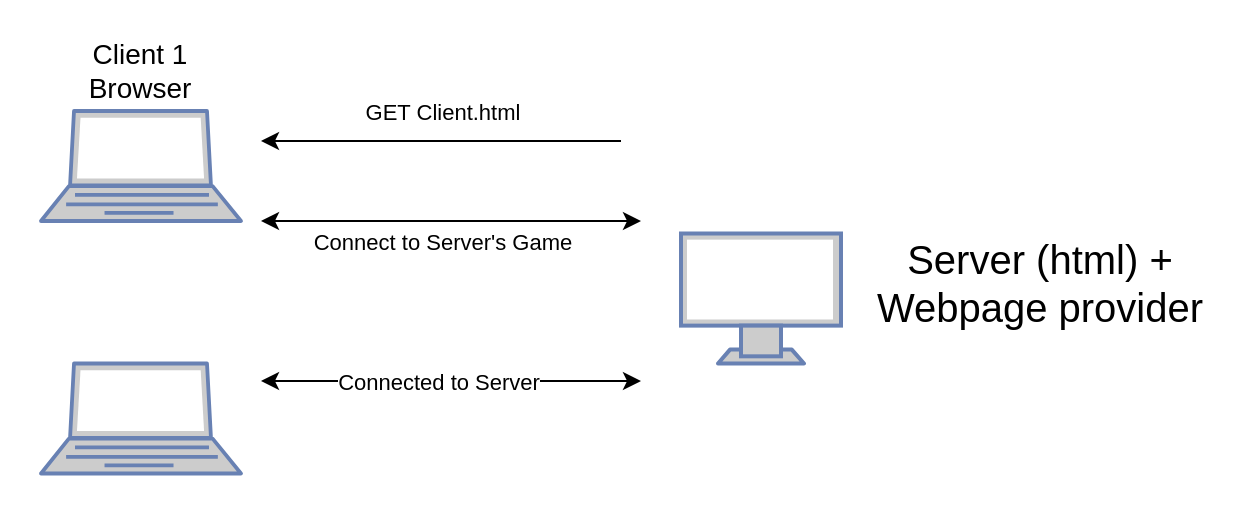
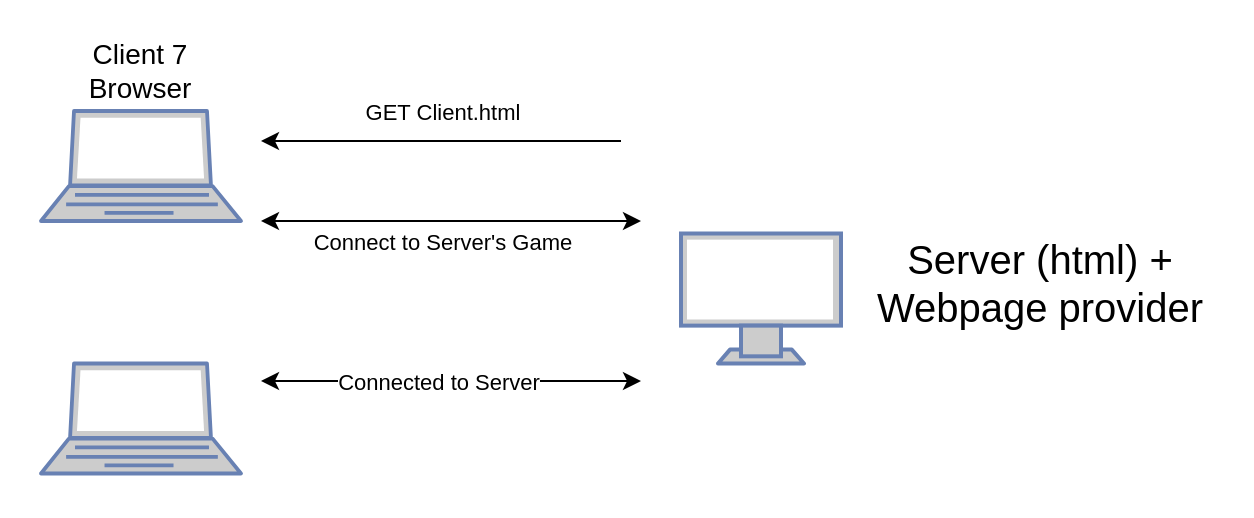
(141, 71) -> (141, 71)
